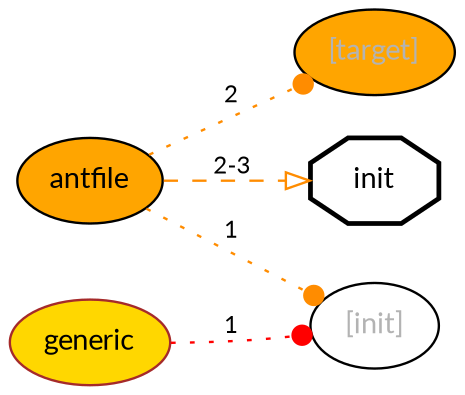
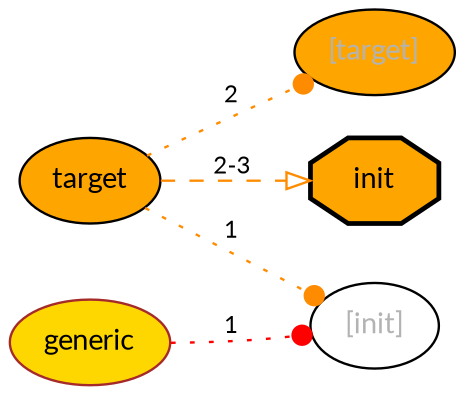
(90, 181) -> (90, 181)
(375, 181) -> (375, 181)
